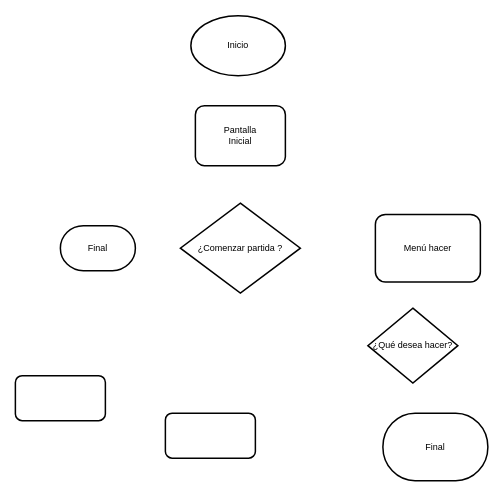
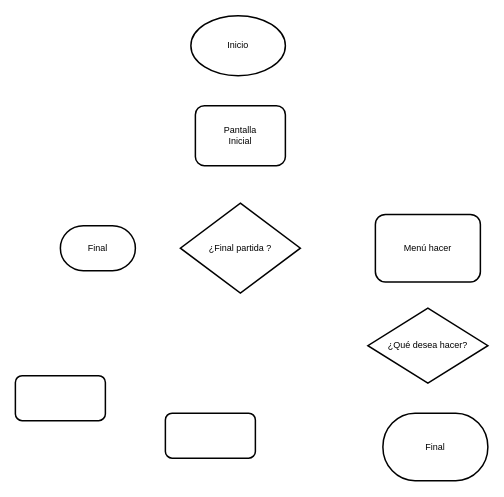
(240, 248) -> (240, 248)
(413, 345) -> (428, 345)
